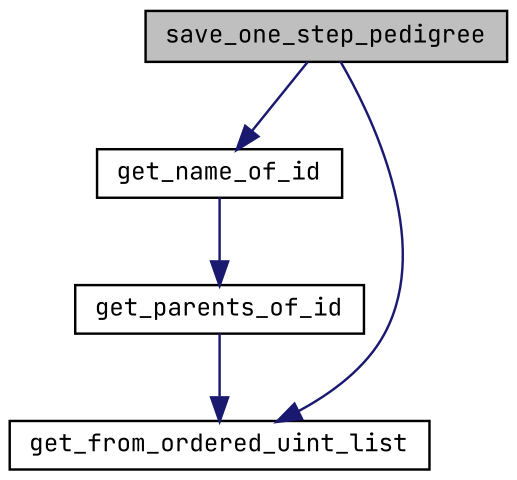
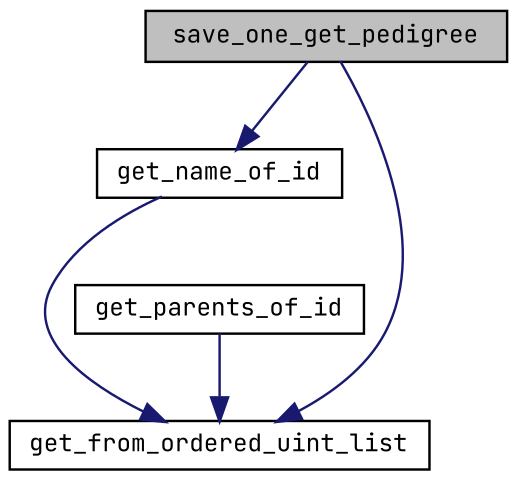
(326, 36) -> (326, 36)
(220, 229) -> (47, 300)
